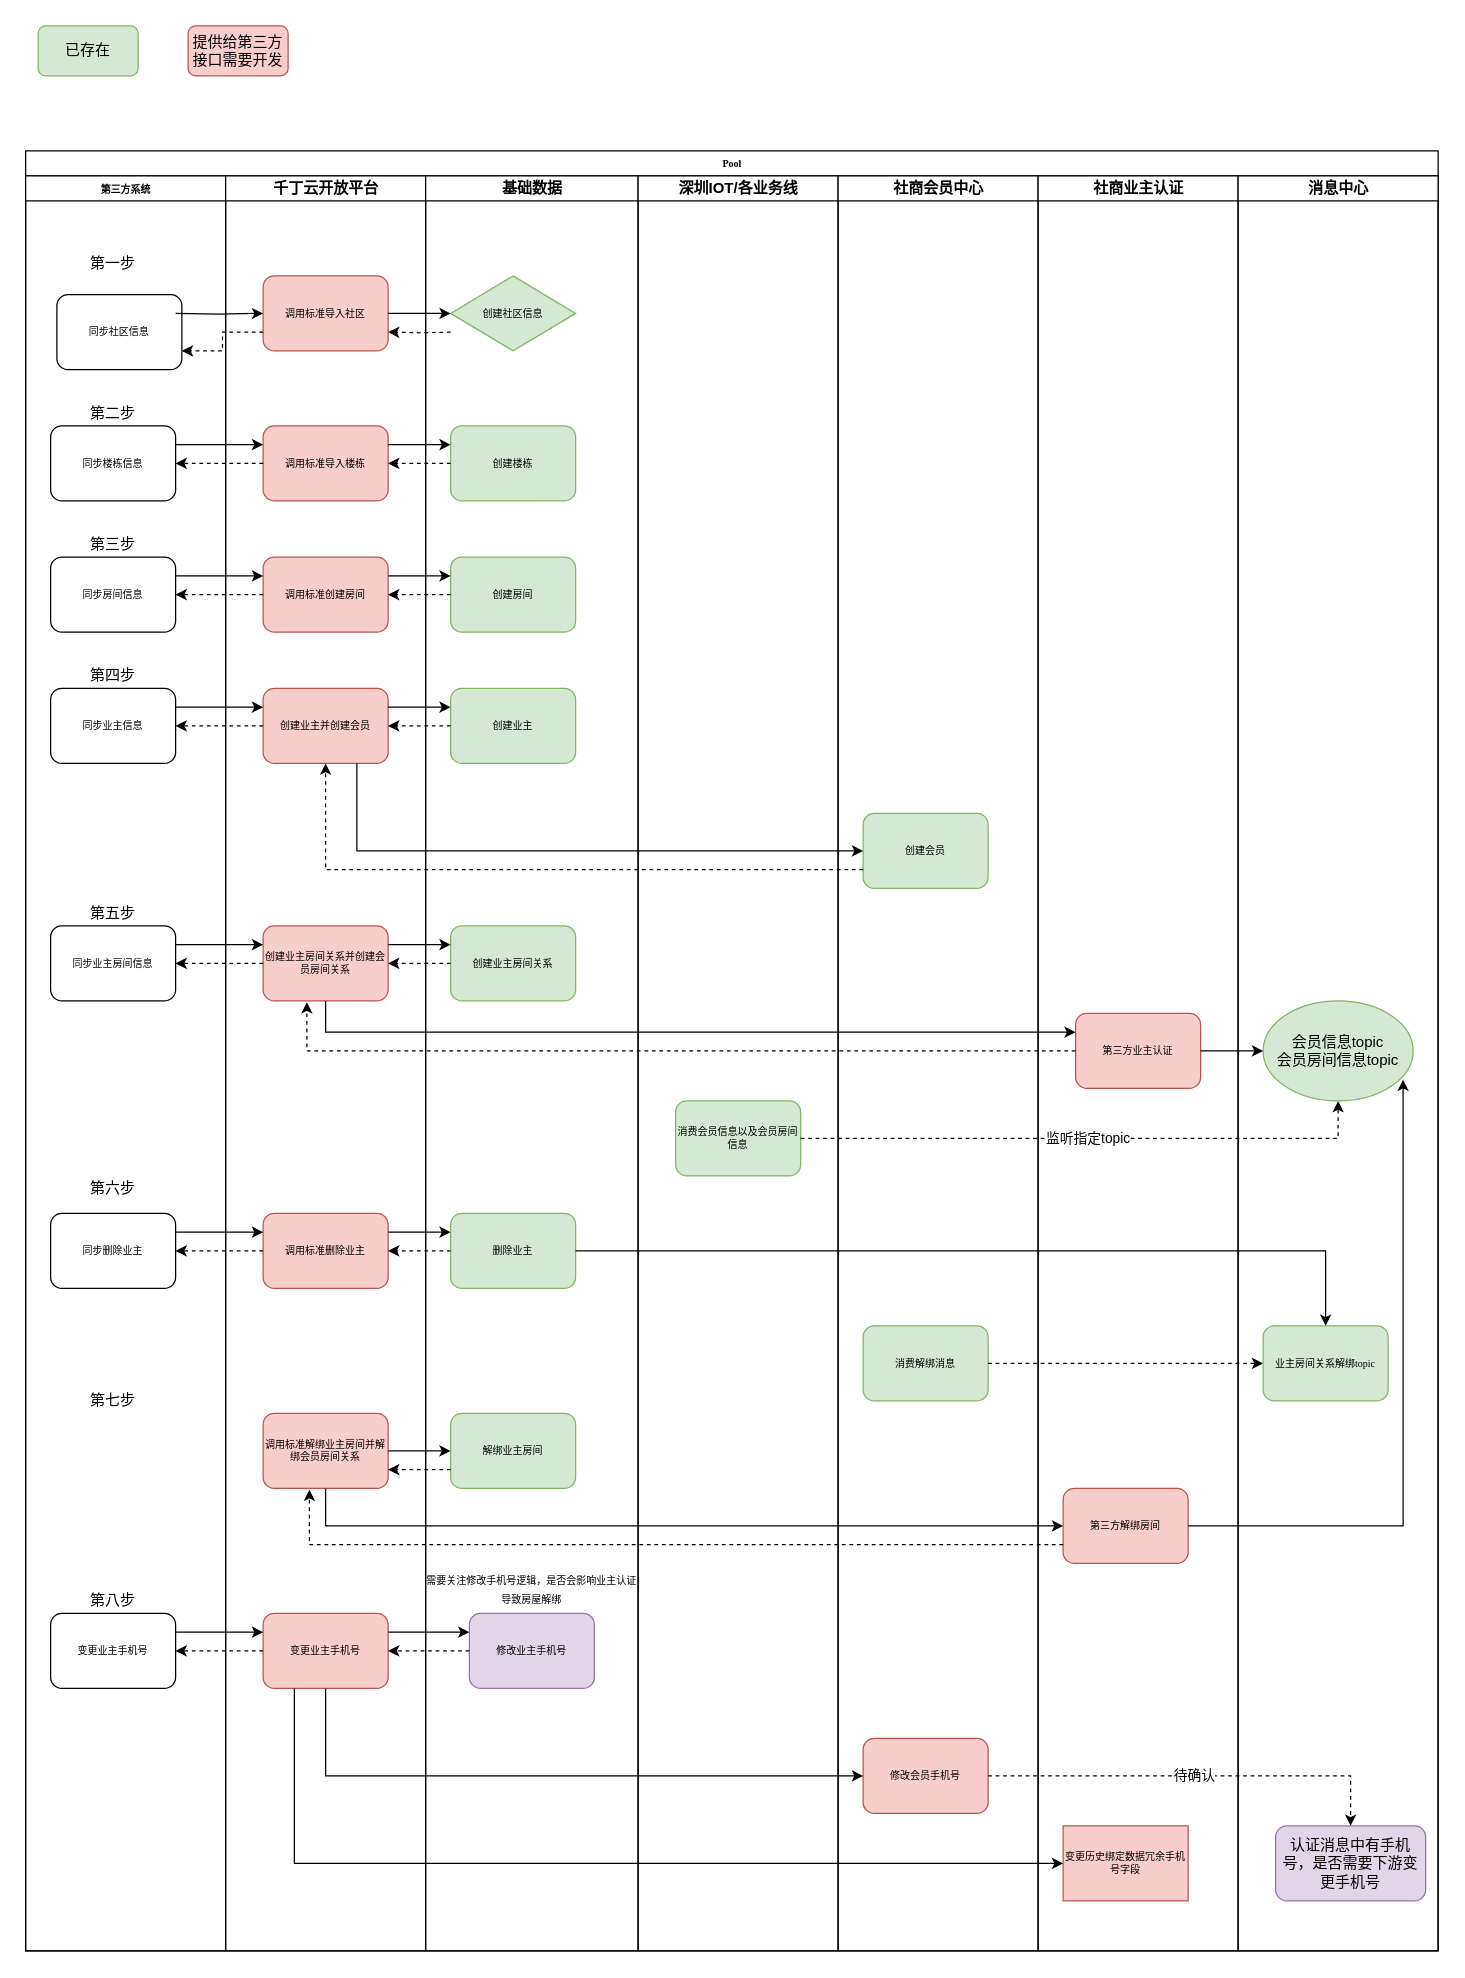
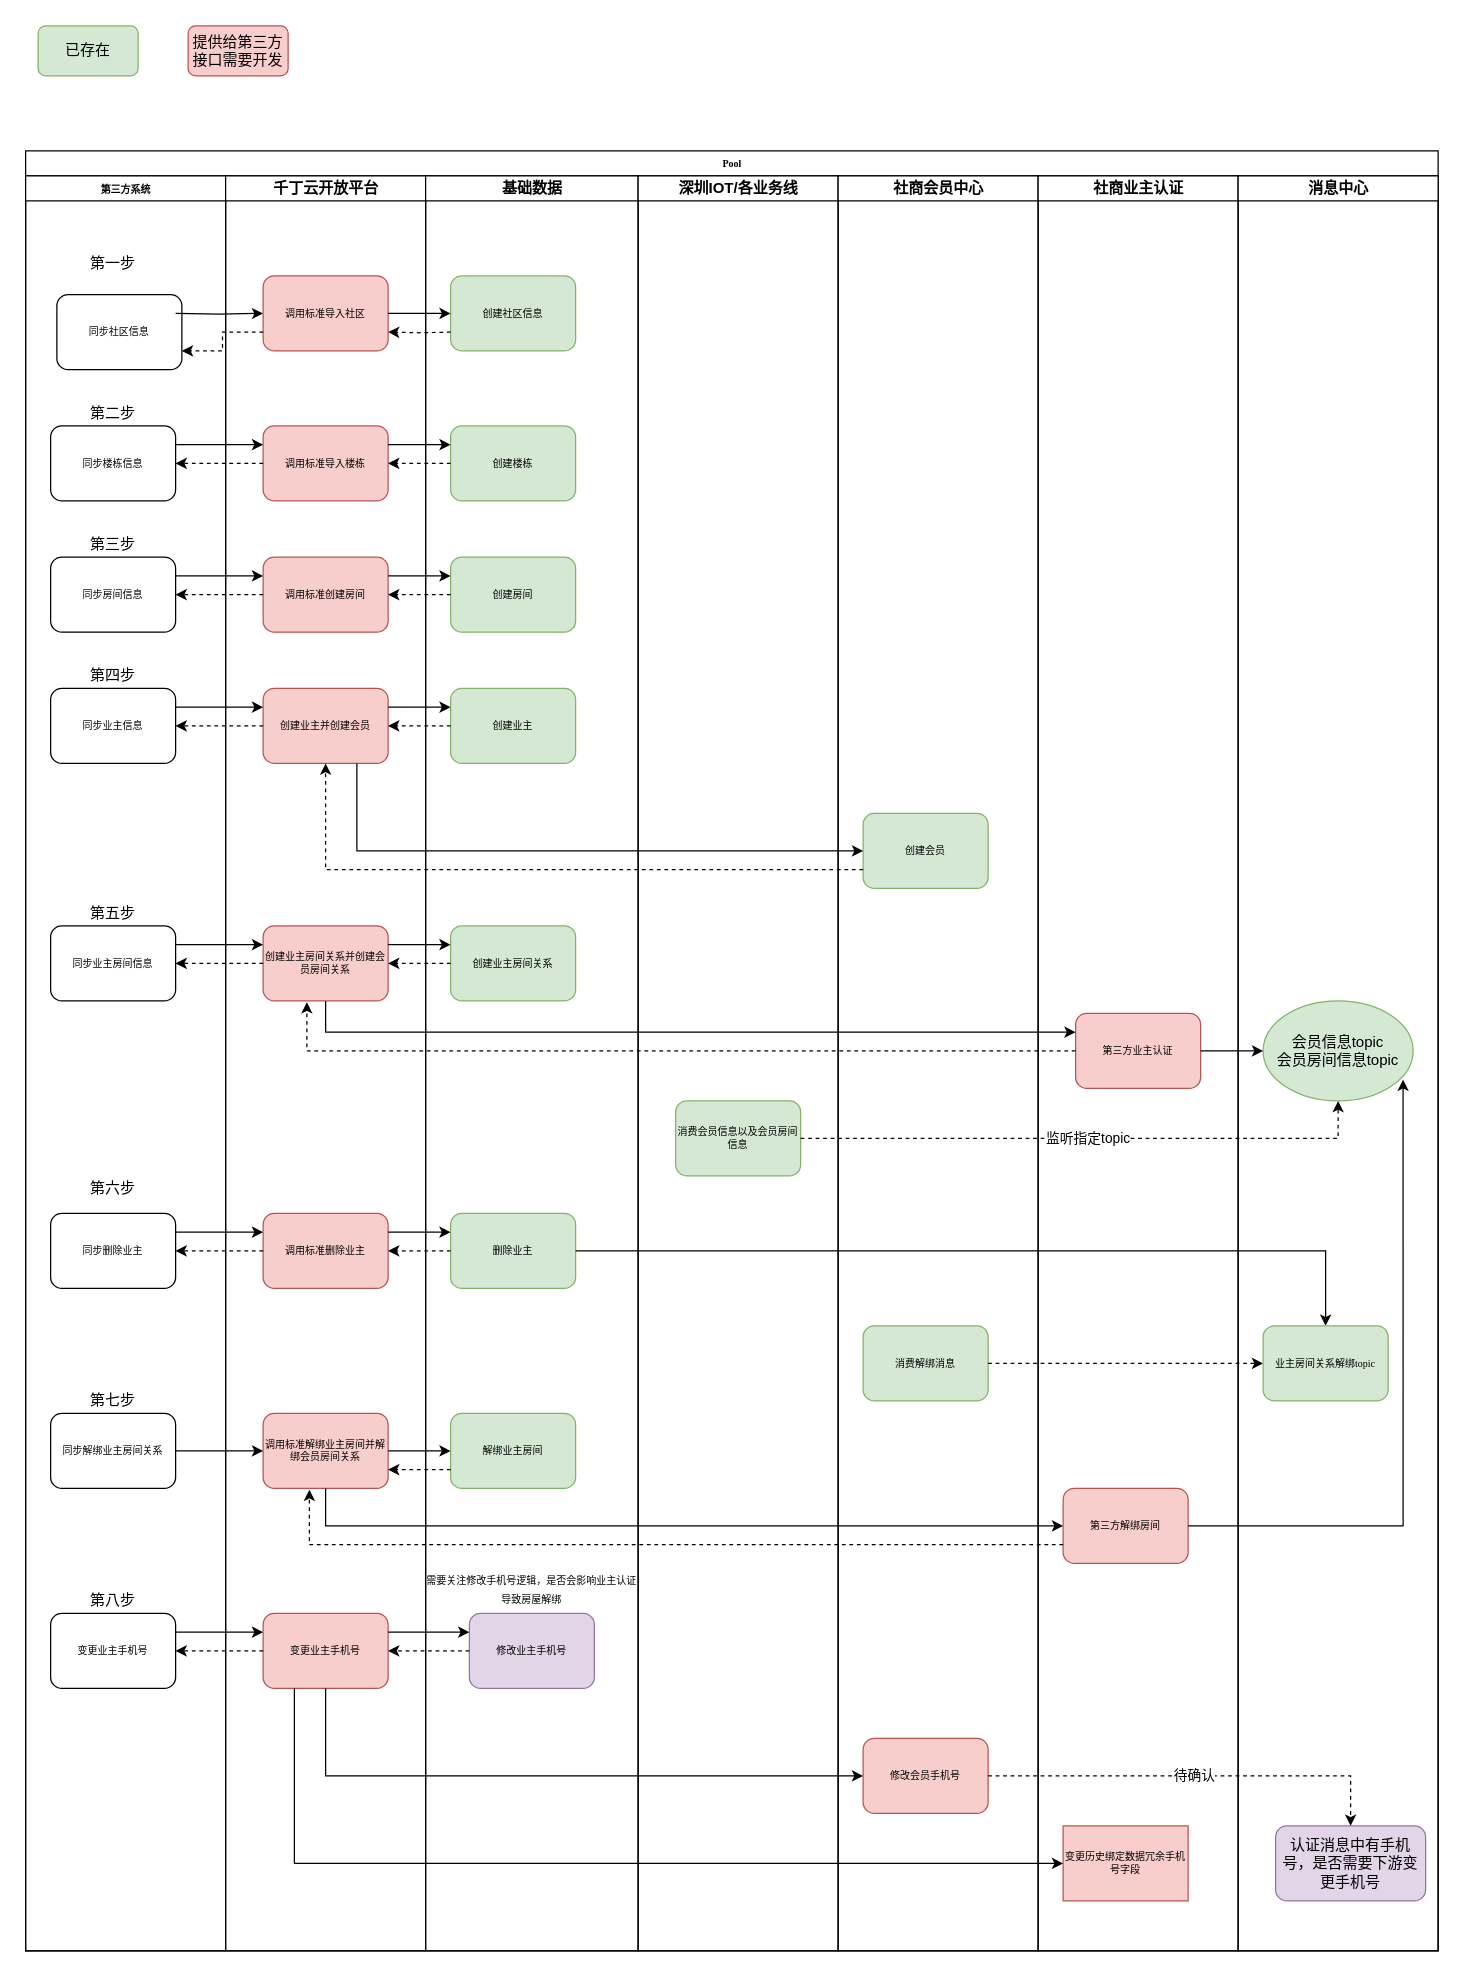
(513, 313) -> (513, 313)
none -> (113, 1451)
none -> (215, 1451)
